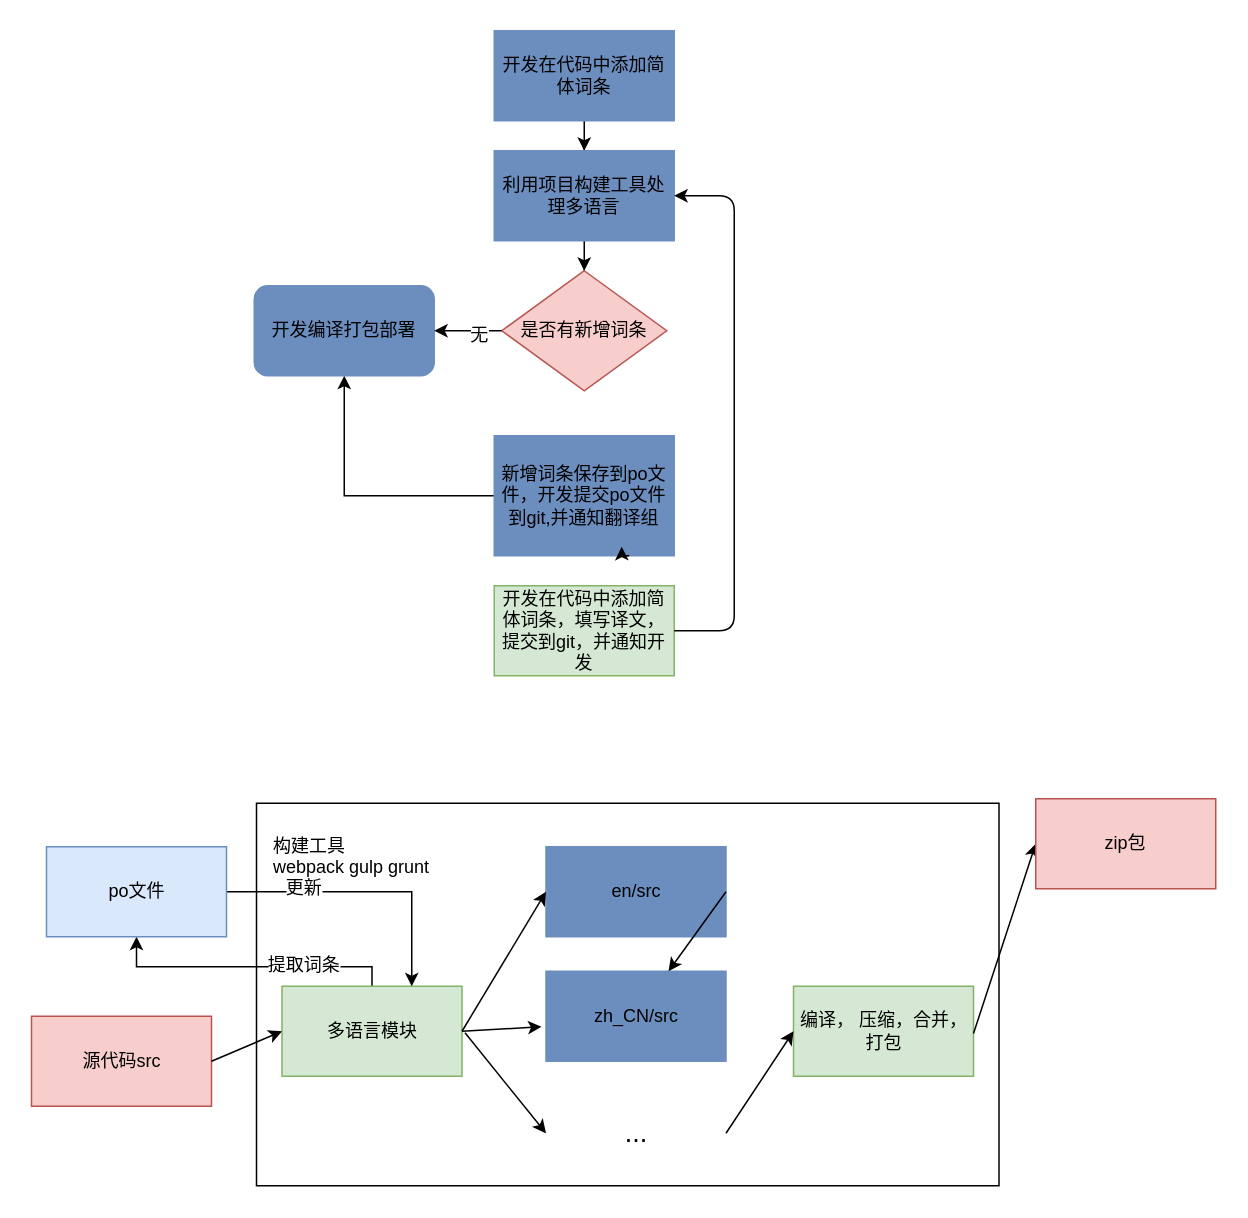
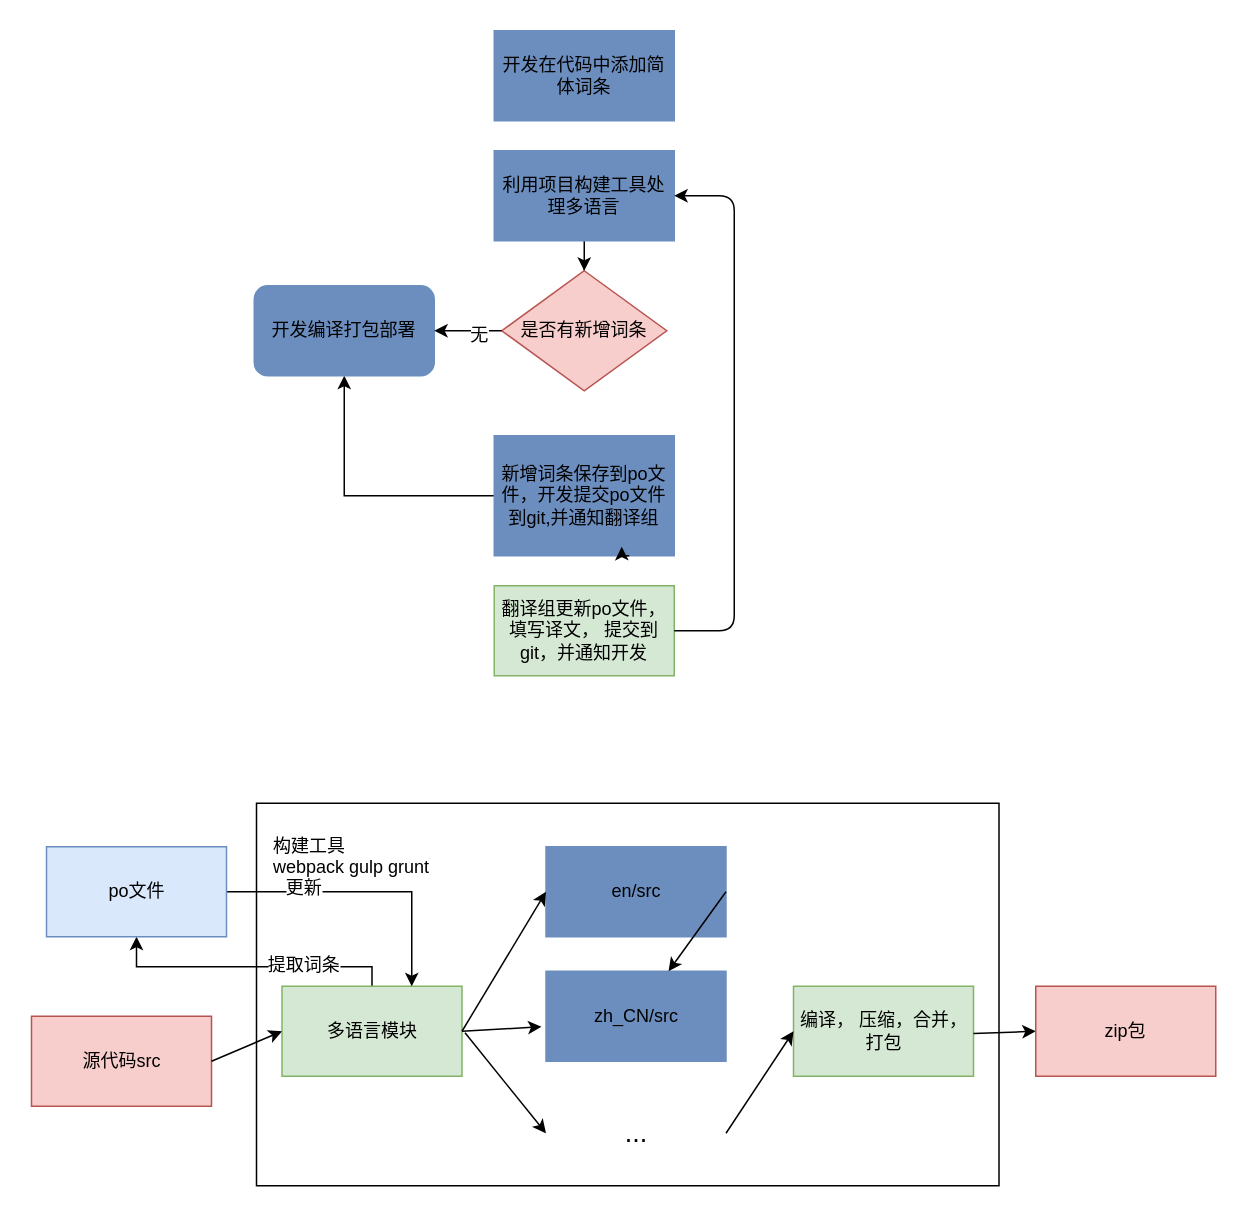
(584, 141) -> none
(584, 631) -> (584, 631)
(1126, 844) -> (1126, 1031)
